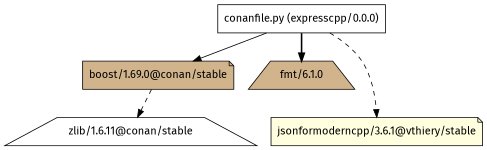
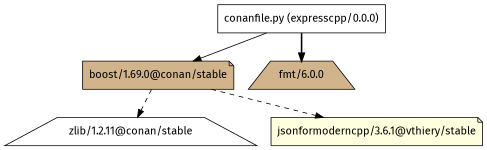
(364, 65) -> (264, 102)
(302, 75) -> (302, 75)
(131, 132) -> (131, 132)
